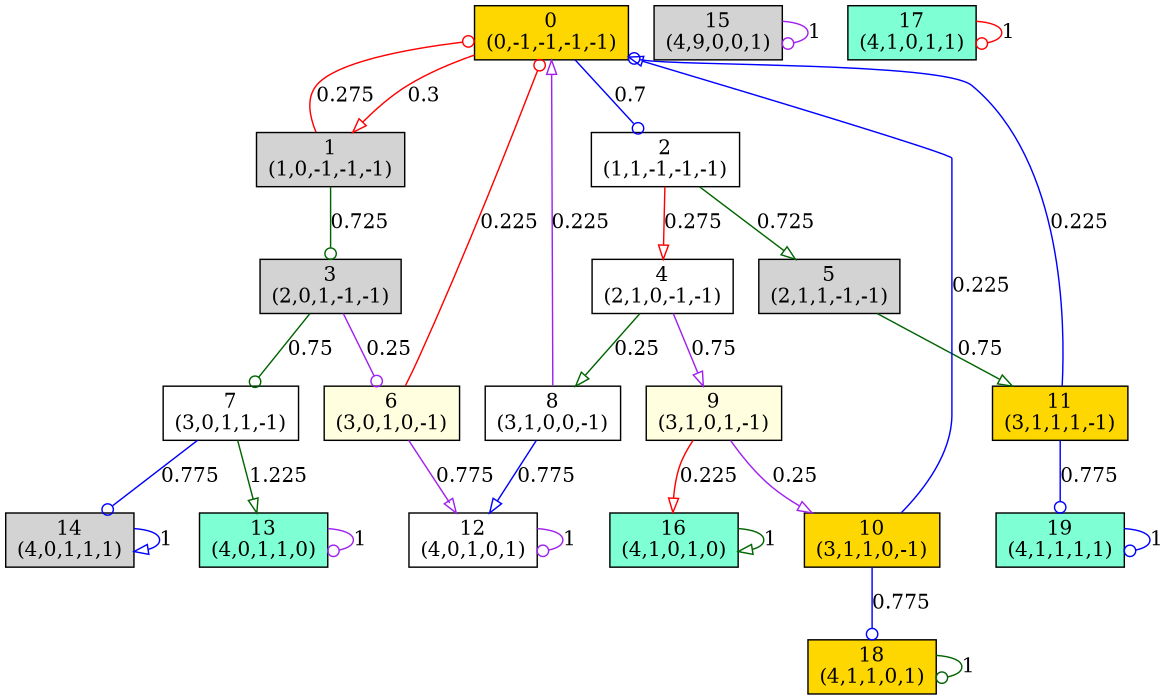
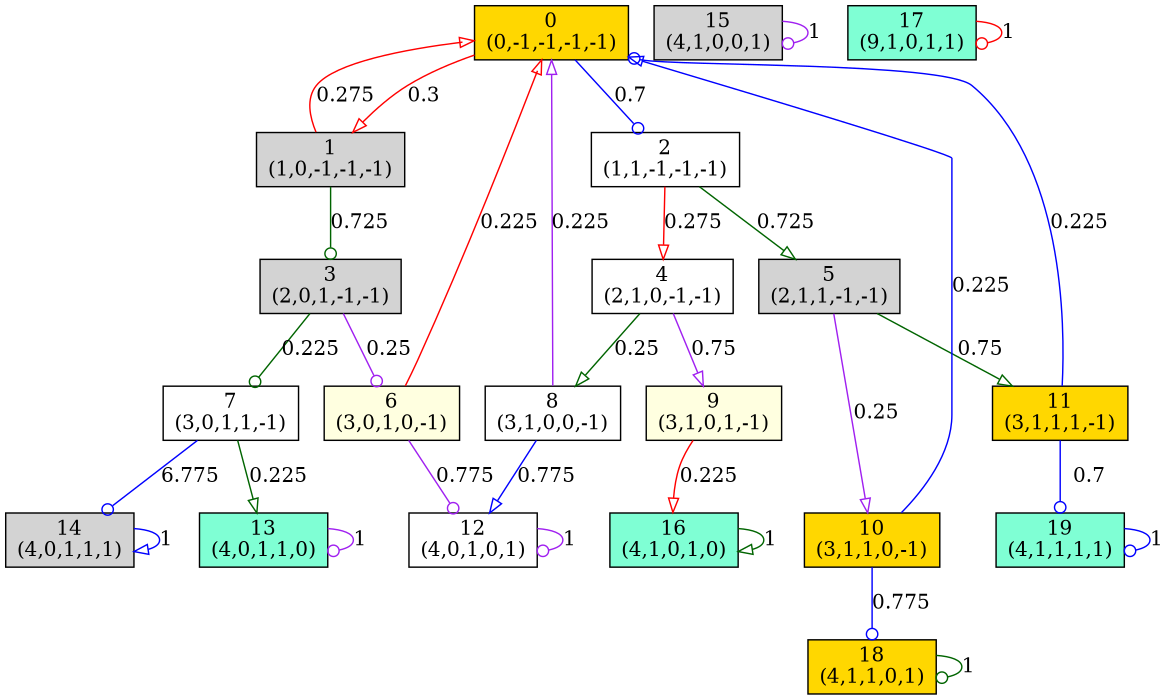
(718, 33) -> (718, 33)
(912, 33) -> (912, 33)
(363, 61) -> (363, 61)
(474, 229) -> (474, 229)
(311, 350) -> (311, 350)
(429, 472) -> (429, 472)
(190, 477) -> (190, 477)
(279, 477) -> (279, 477)
(761, 477) -> (850, 406)
(1089, 477) -> (1089, 477)
